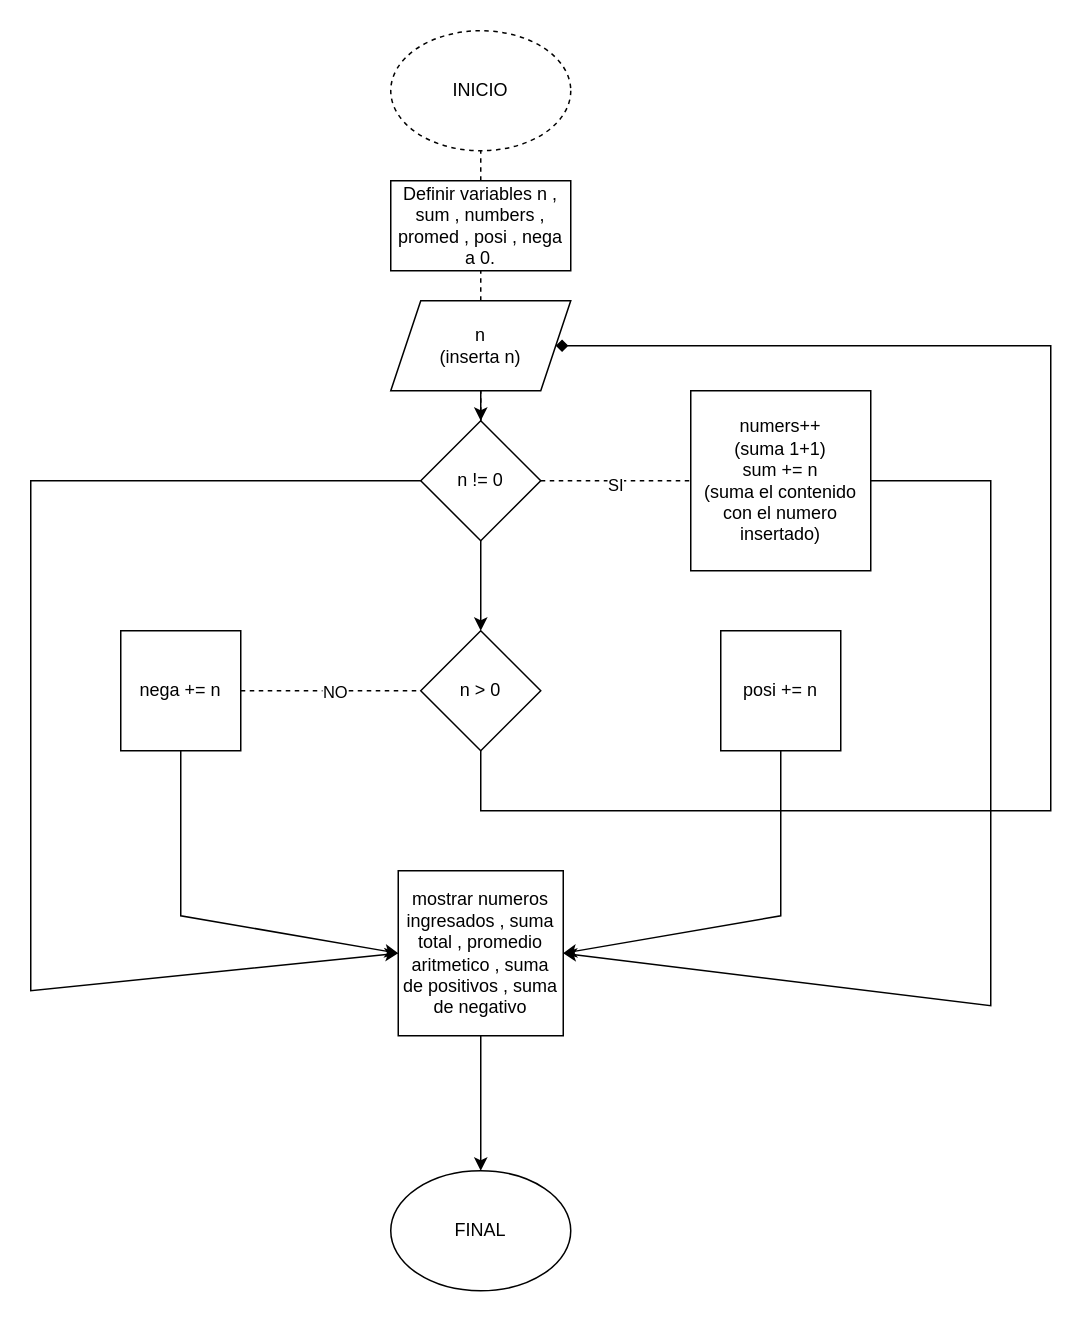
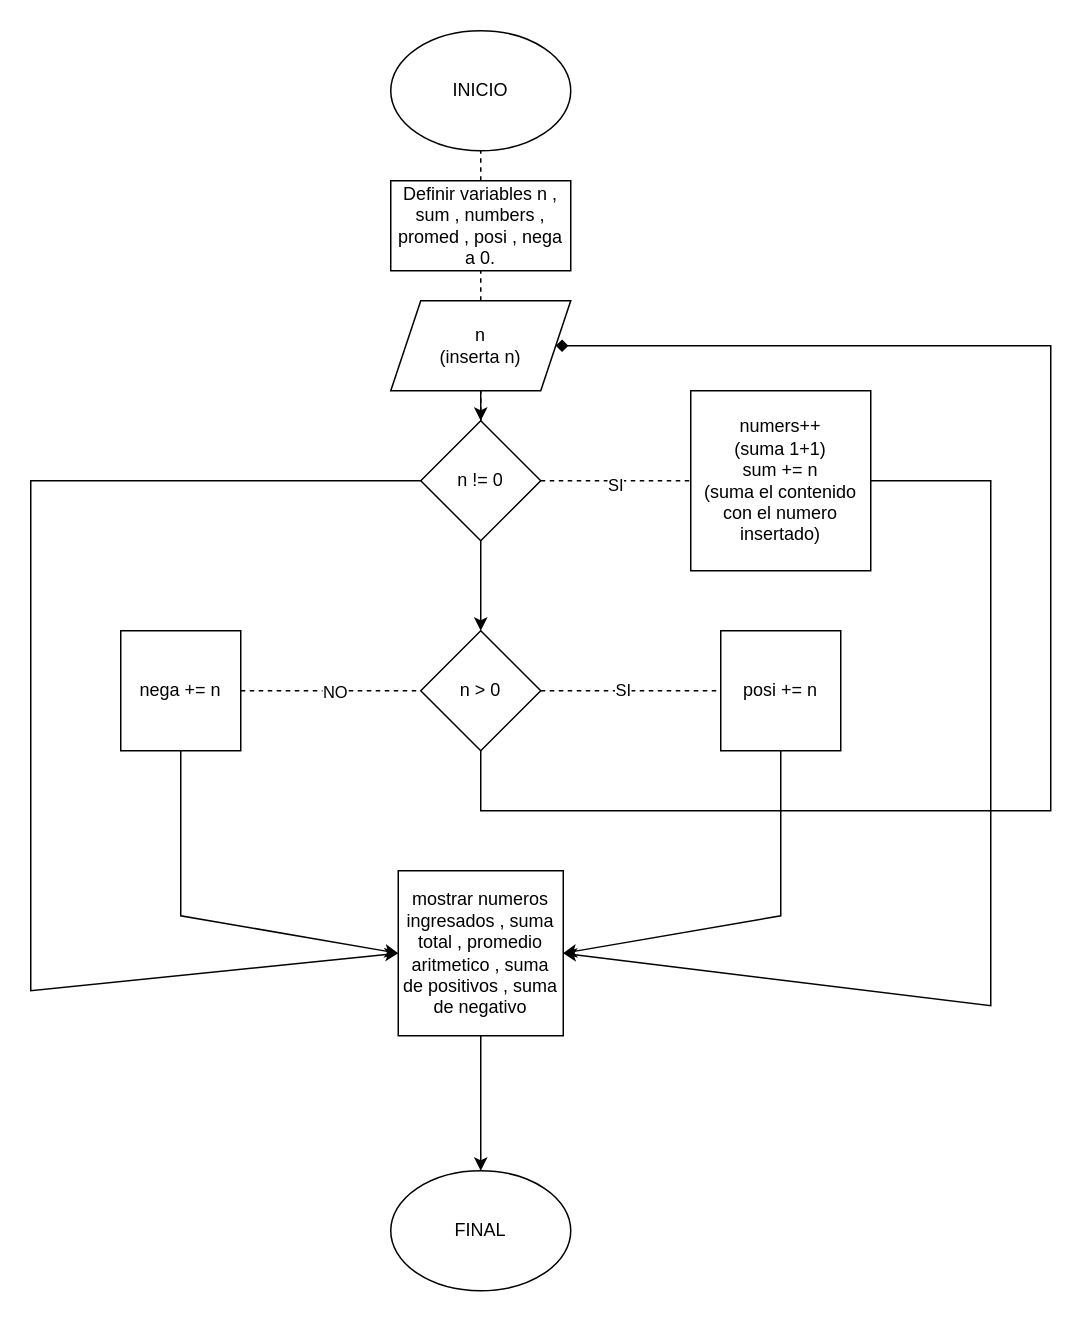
(481, 91) -> (481, 91)
none -> (629, 691)
